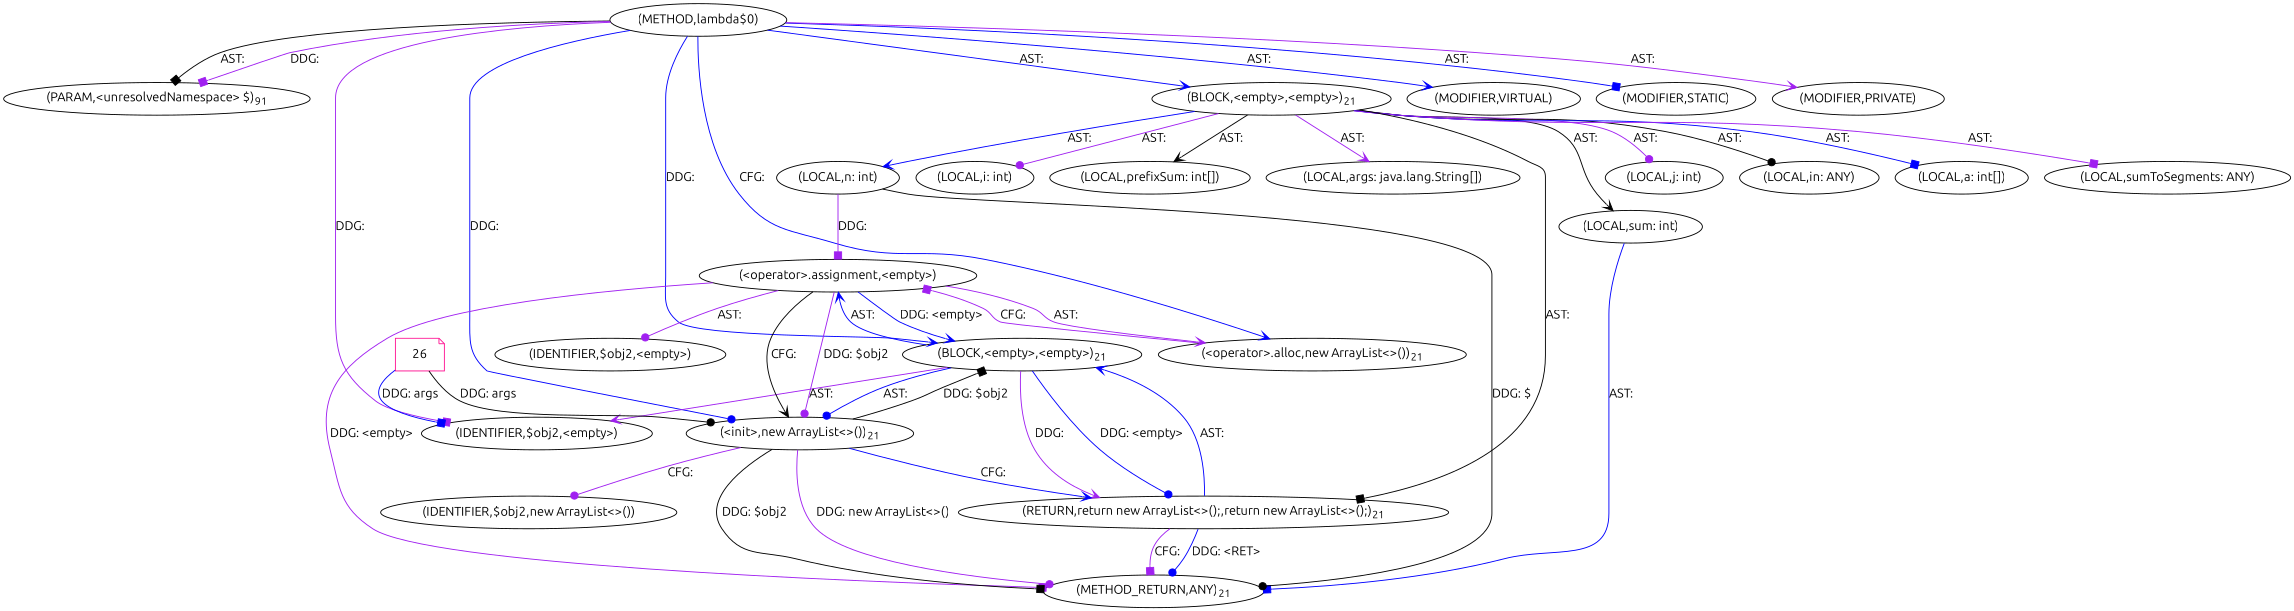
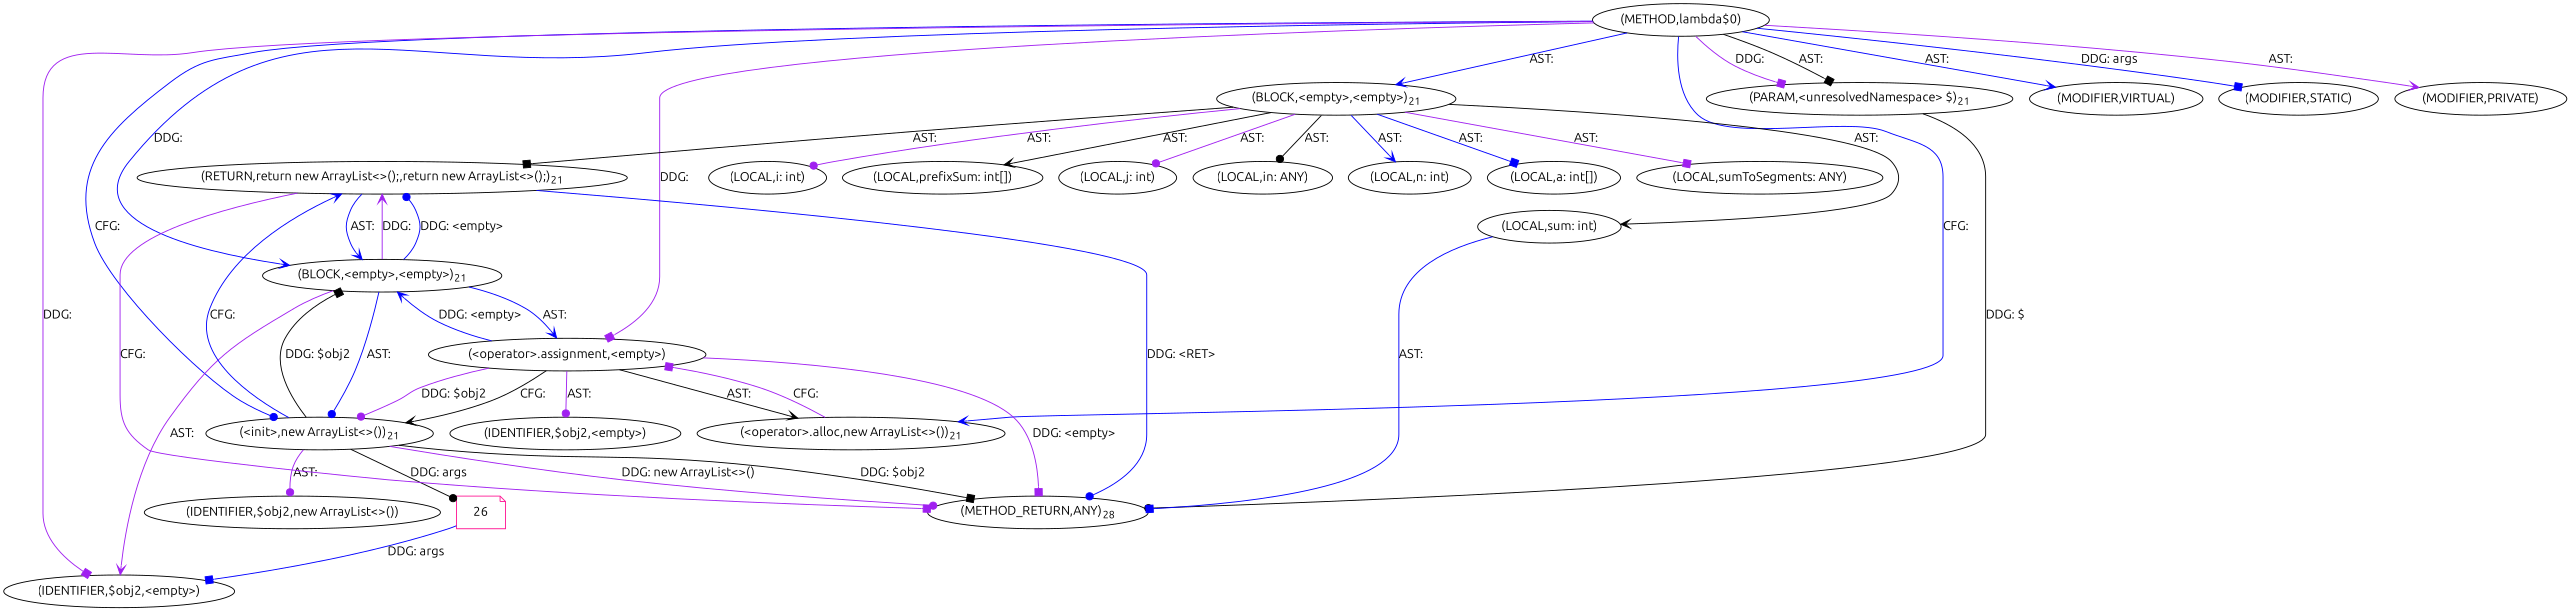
(1459, 59) -> (2109, 59)
(261, 97) -> (1964, 97)
(1393, 178) -> none
(838, 222) -> (996, 48)
(486, 227) -> (109, 227)
(1434, 243) -> (1748, 477)
(1055, 322) -> (704, 393)
(561, 415) -> (400, 473)
(682, 473) -> (307, 473)
(1225, 590) -> (1109, 511)
